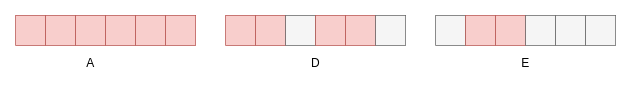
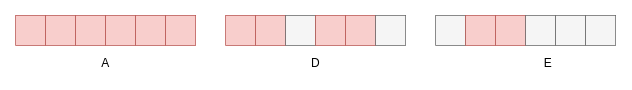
(90, 63) -> (105, 63)
(525, 63) -> (548, 63)
